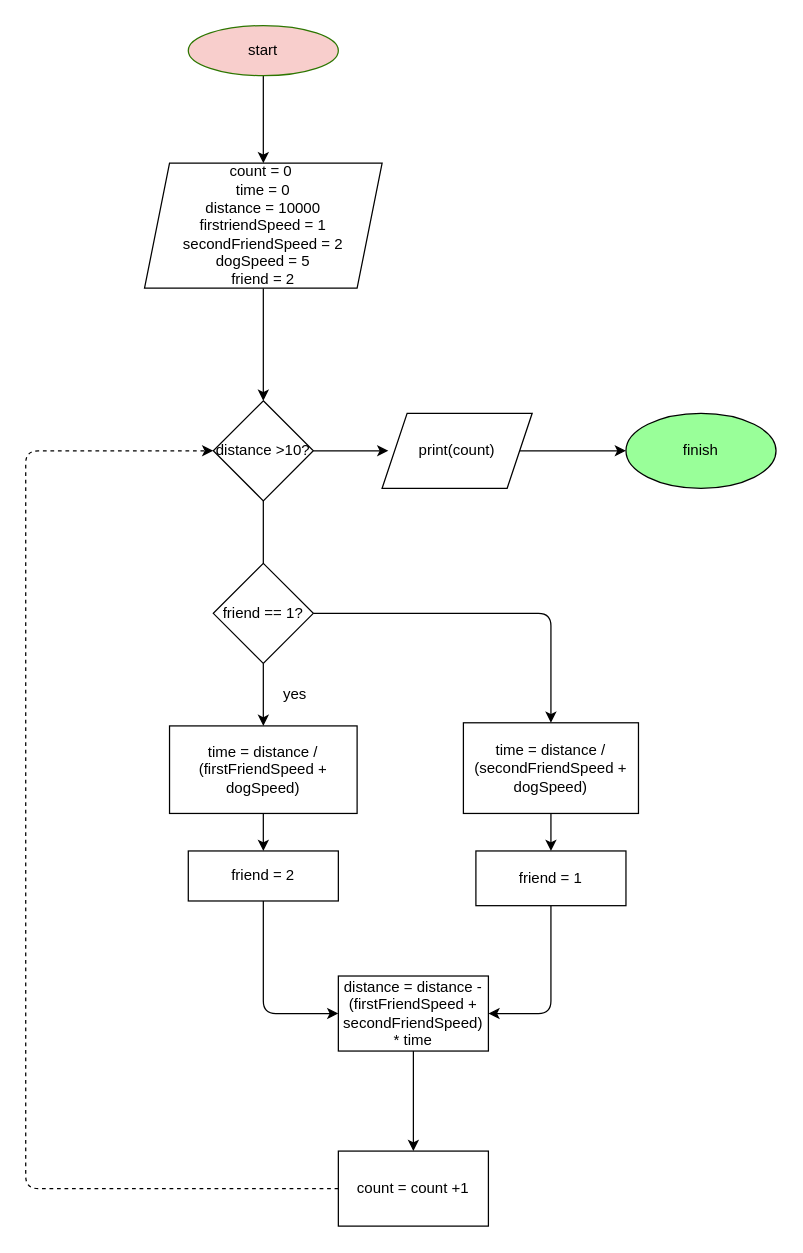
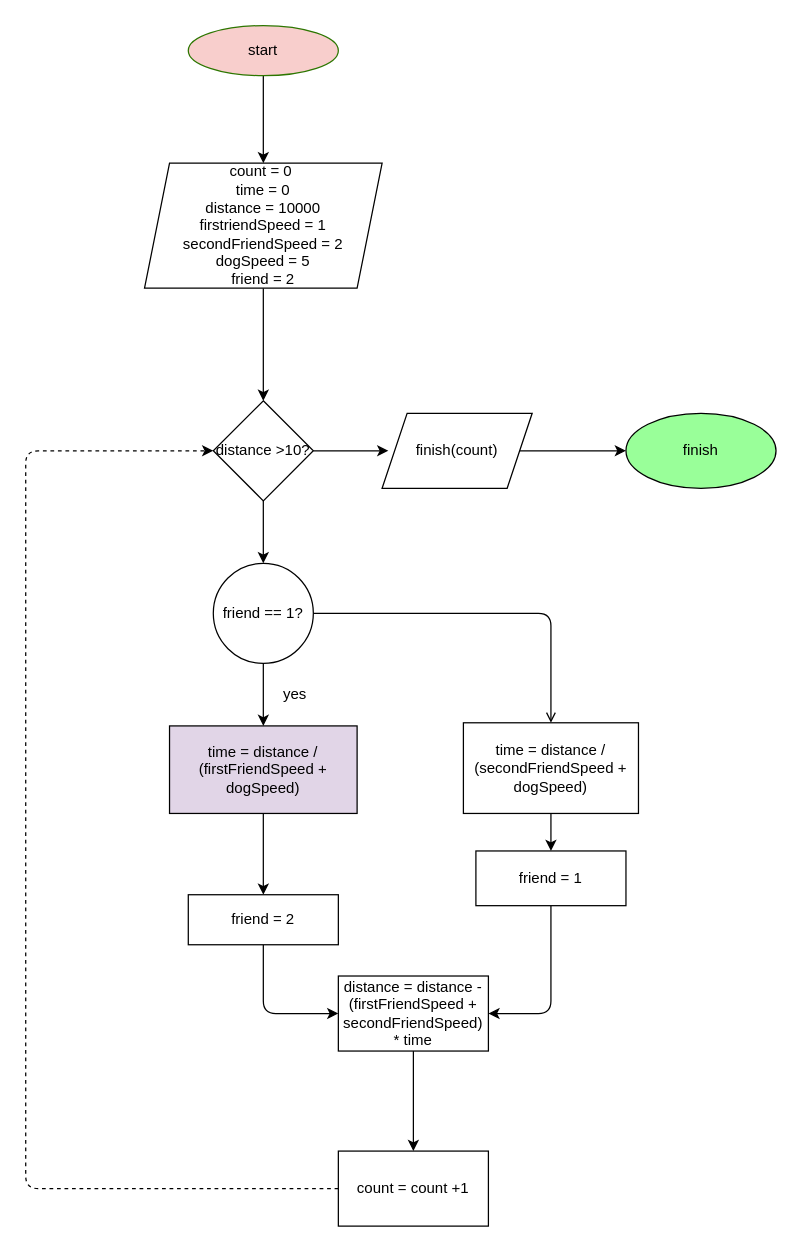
(457, 451) -> (457, 451)
(263, 557) -> (263, 553)
(263, 613) -> (263, 613)
(551, 713) -> (551, 714)
(263, 769) -> (263, 769)
(263, 876) -> (263, 919)
